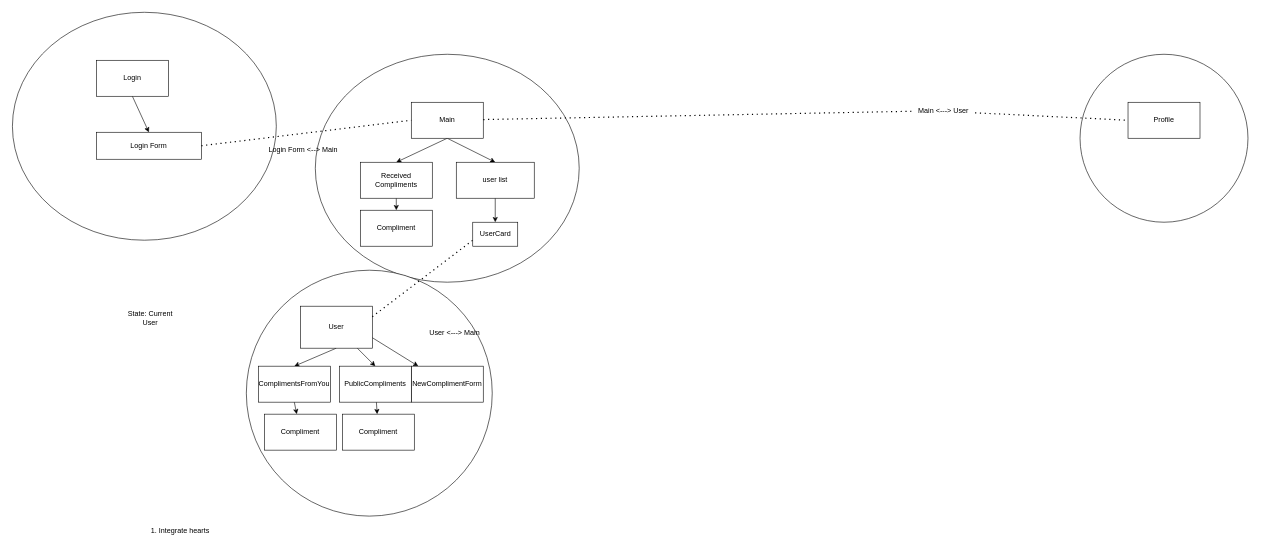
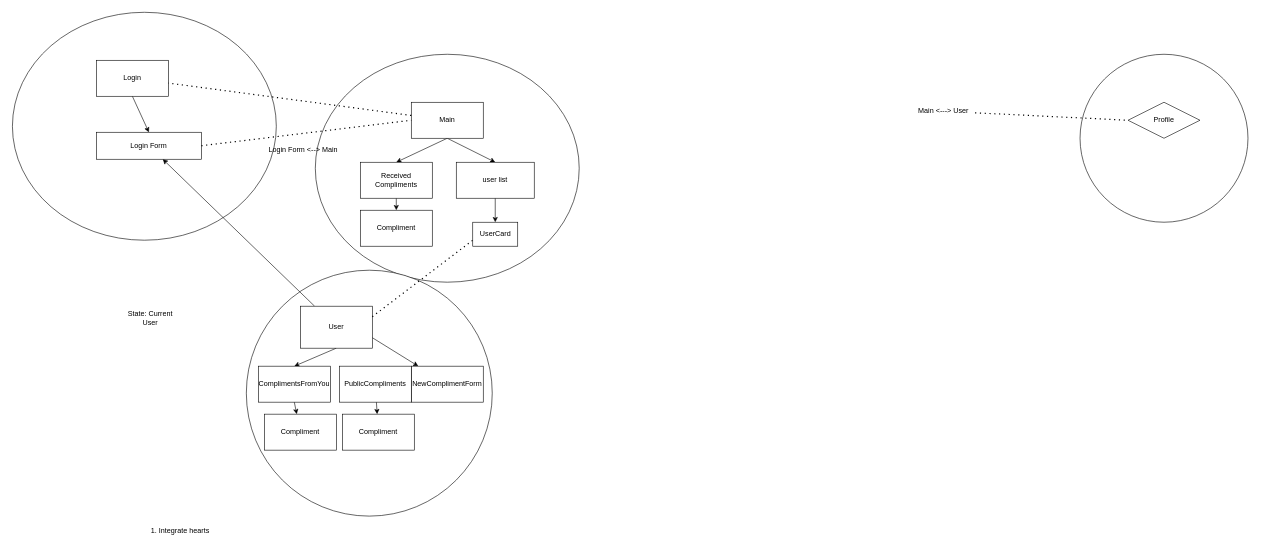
(792, 114) -> (291, 99)
(1164, 120) -> (1164, 120)
(455, 333) -> none
(365, 356) -> (174, 170)
